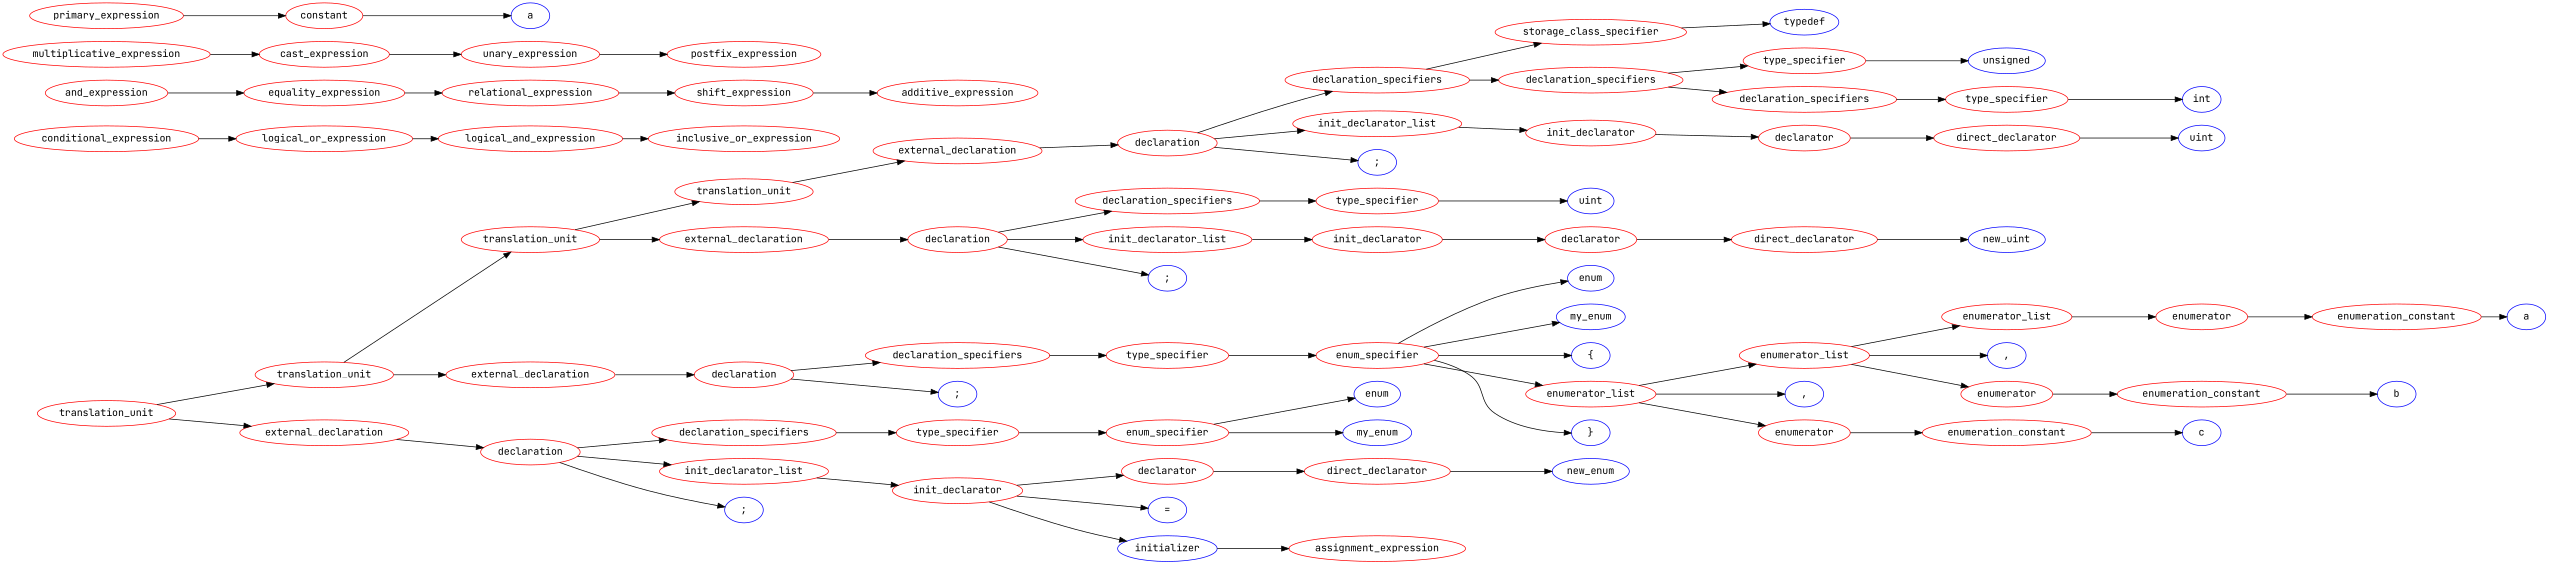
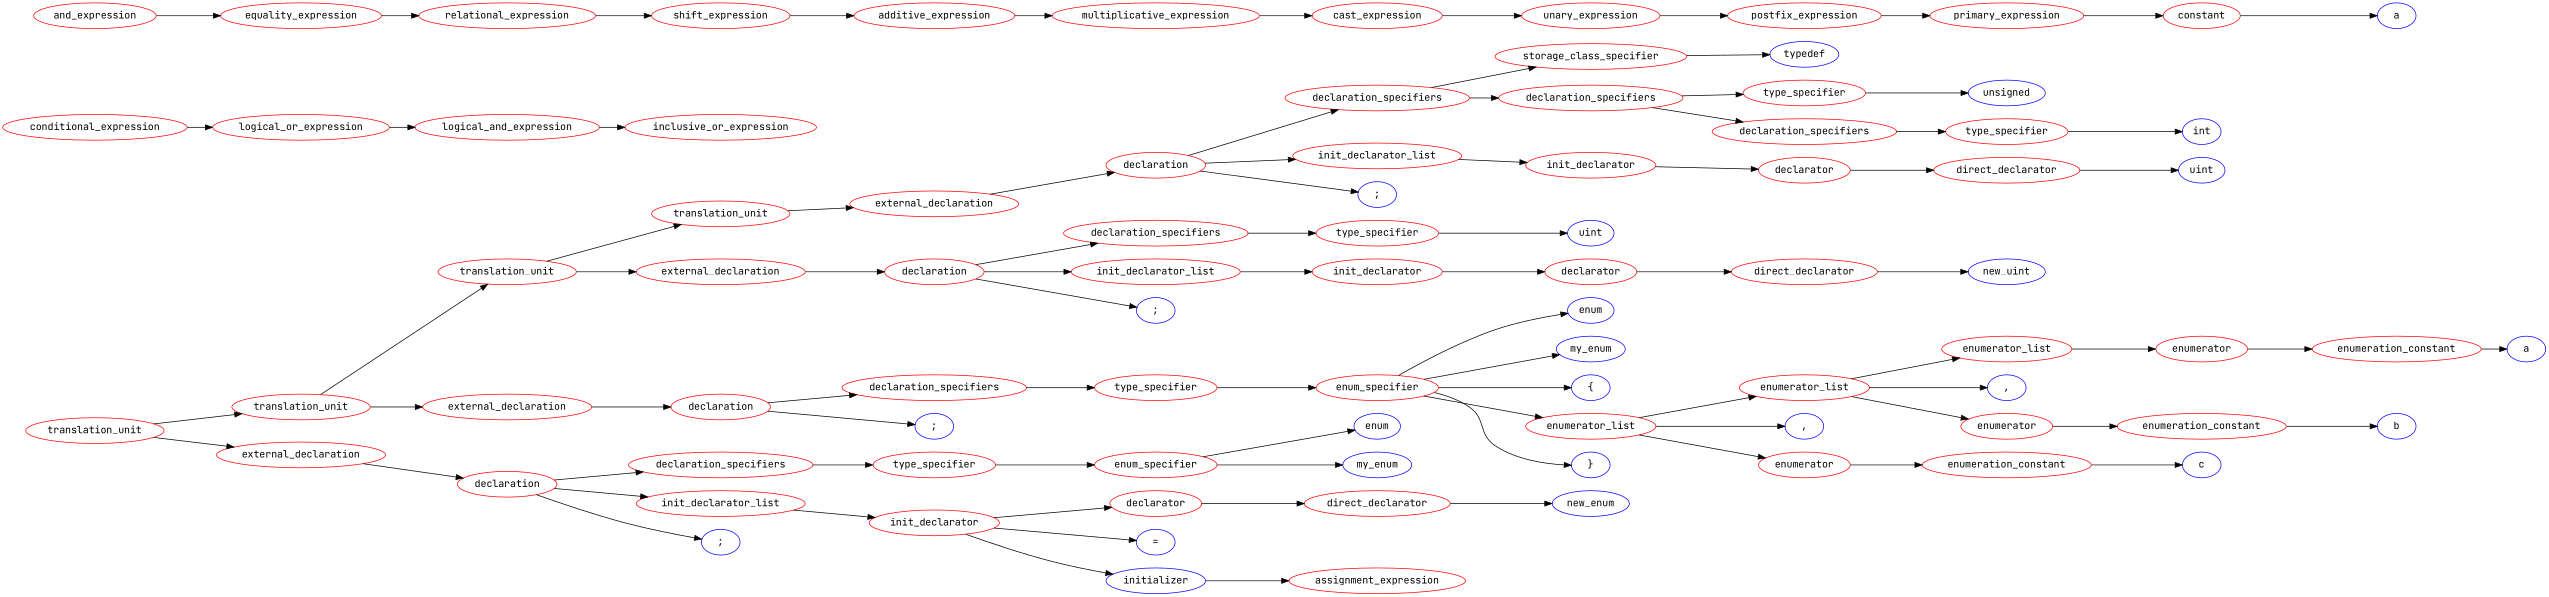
none -> (1030, 16)
none -> (1902, 16)
